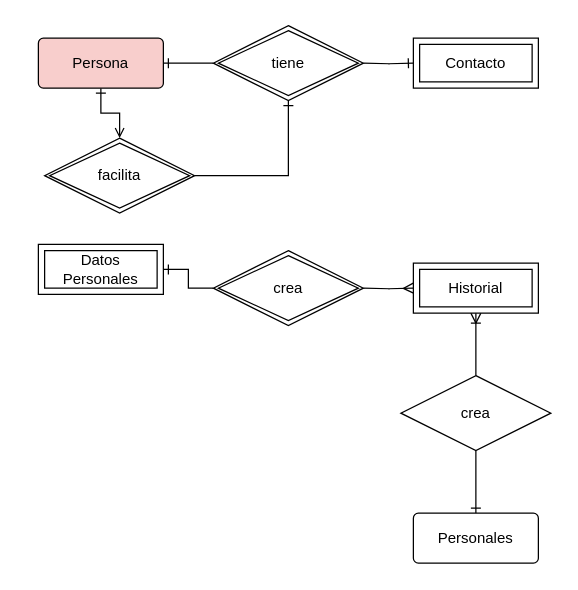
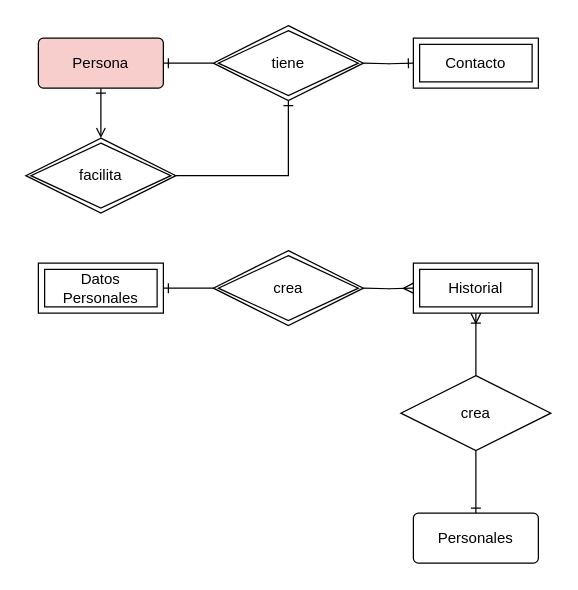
(119, 176) -> (101, 176)
(101, 269) -> (101, 288)
